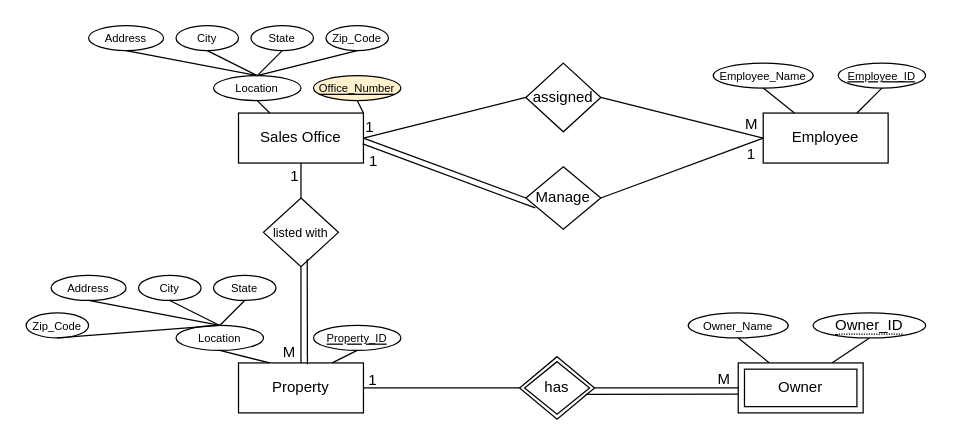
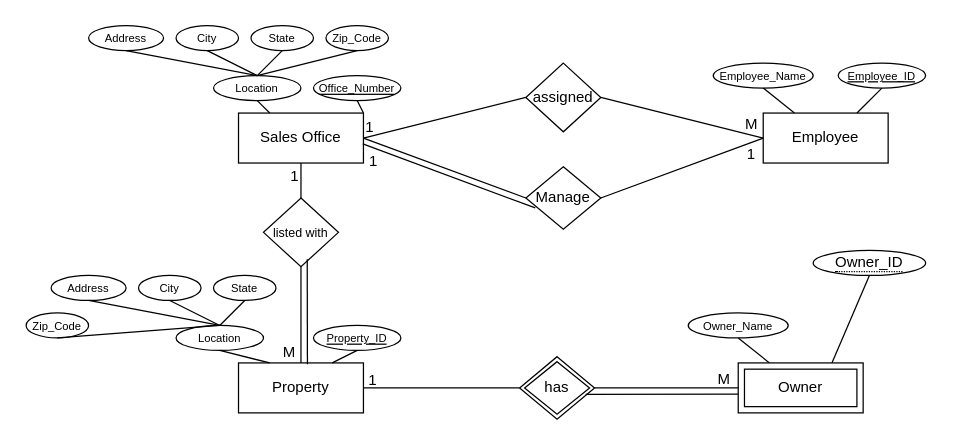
(357, 88) -> (357, 88)
(869, 326) -> (869, 263)
